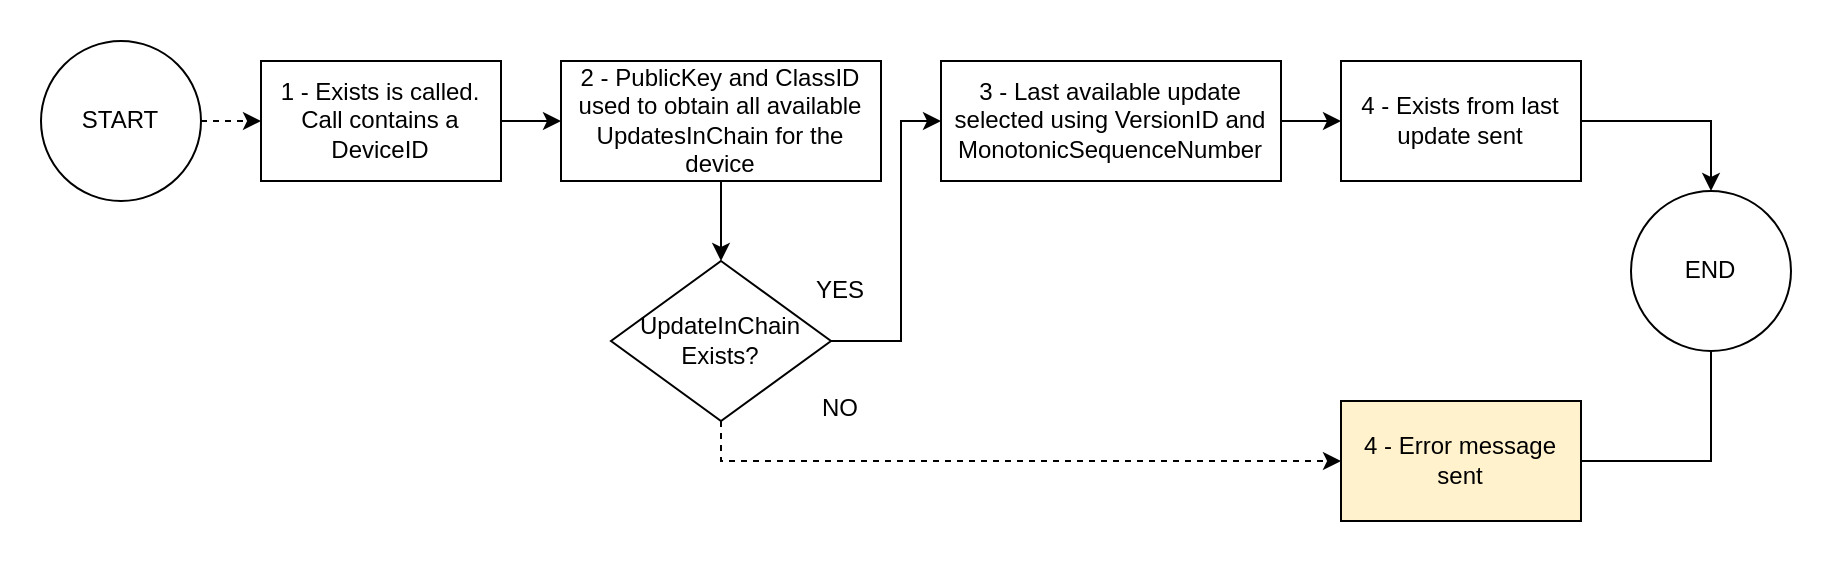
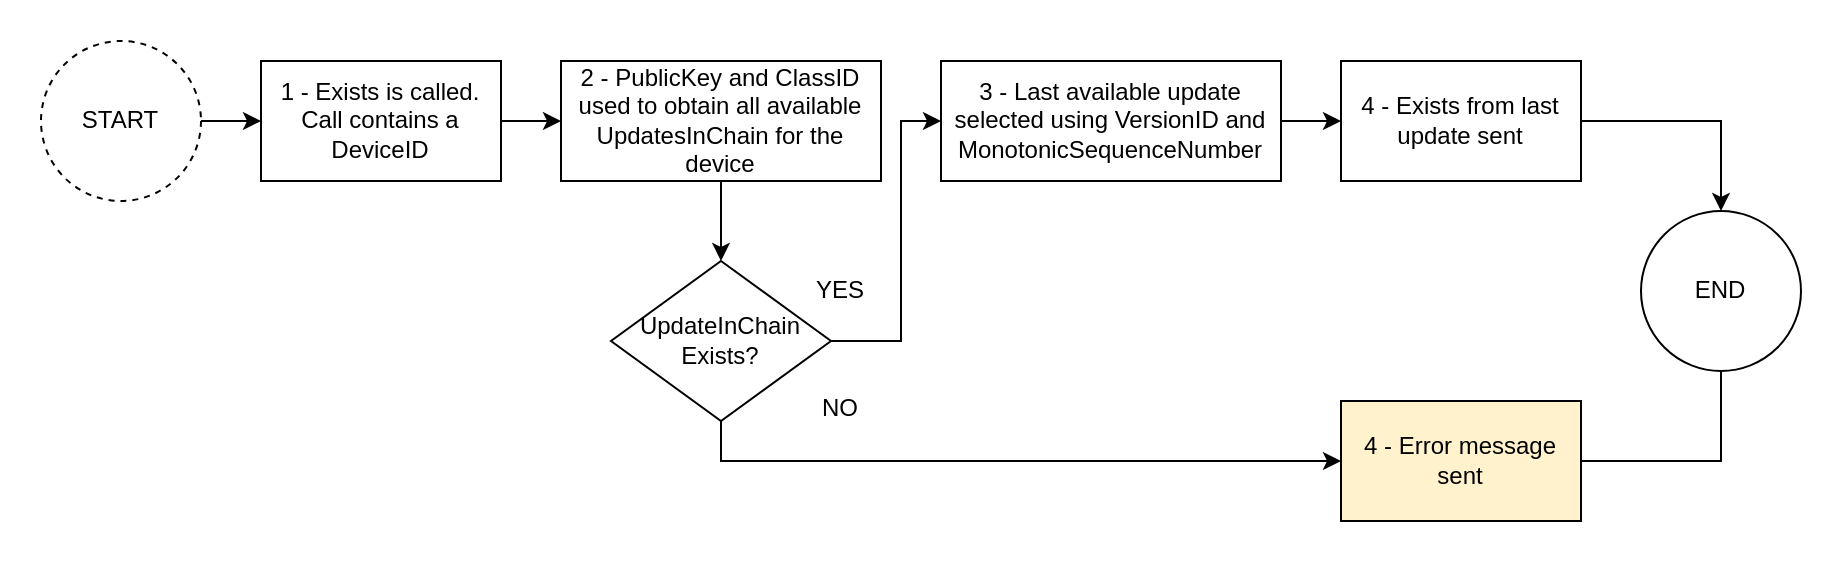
(121, 121) -> (121, 121)
(224, 121) -> (224, 121)
(1711, 271) -> (1721, 291)
(1006, 461) -> (1006, 461)
